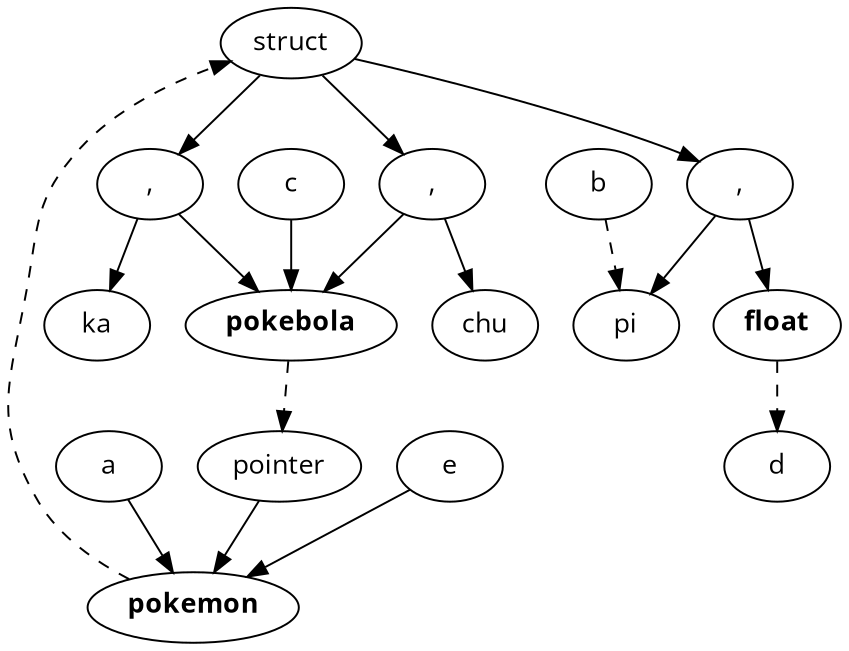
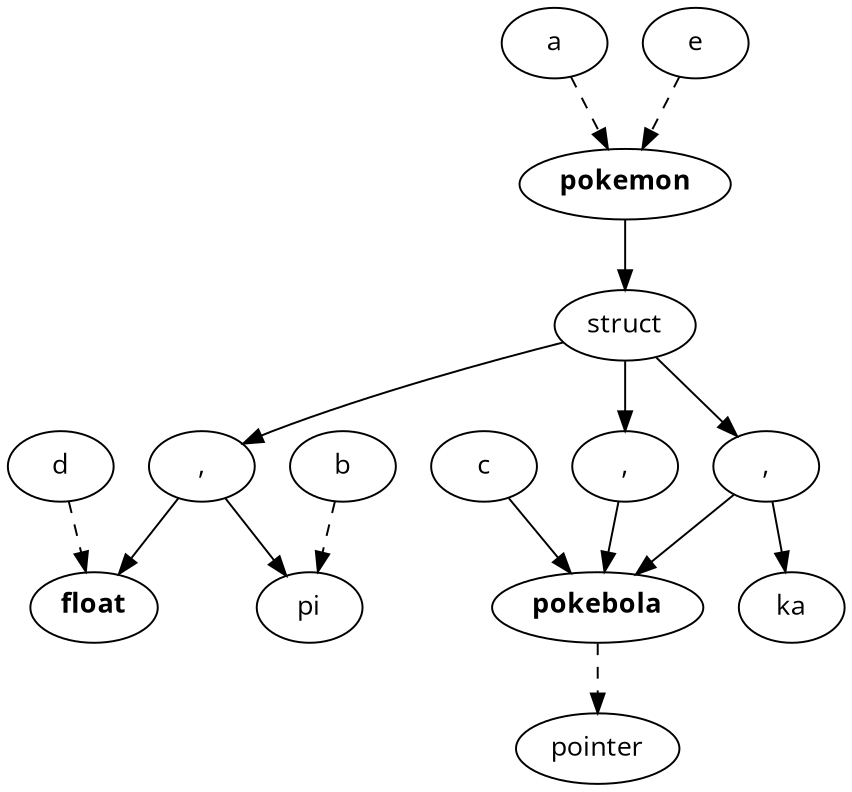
(24, 305) -> (625, 245)
(485, 325) -> none
(777, 386) -> (75, 527)
(145, 527) -> (585, 104)
(242, 528) -> none
(338, 528) -> (666, 104)
